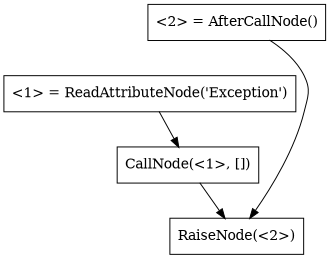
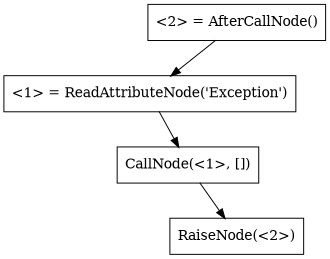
(301, 123) -> (197, 55)
